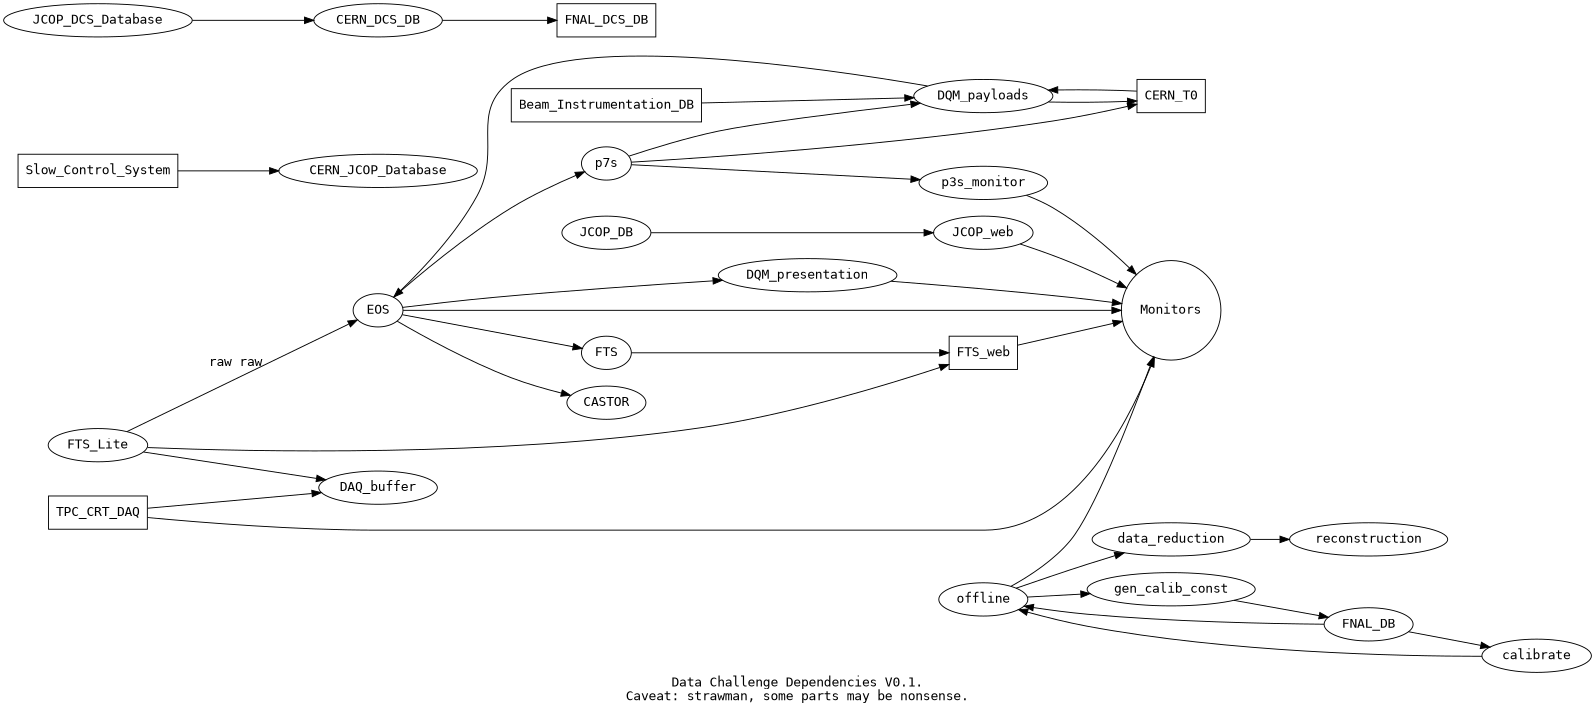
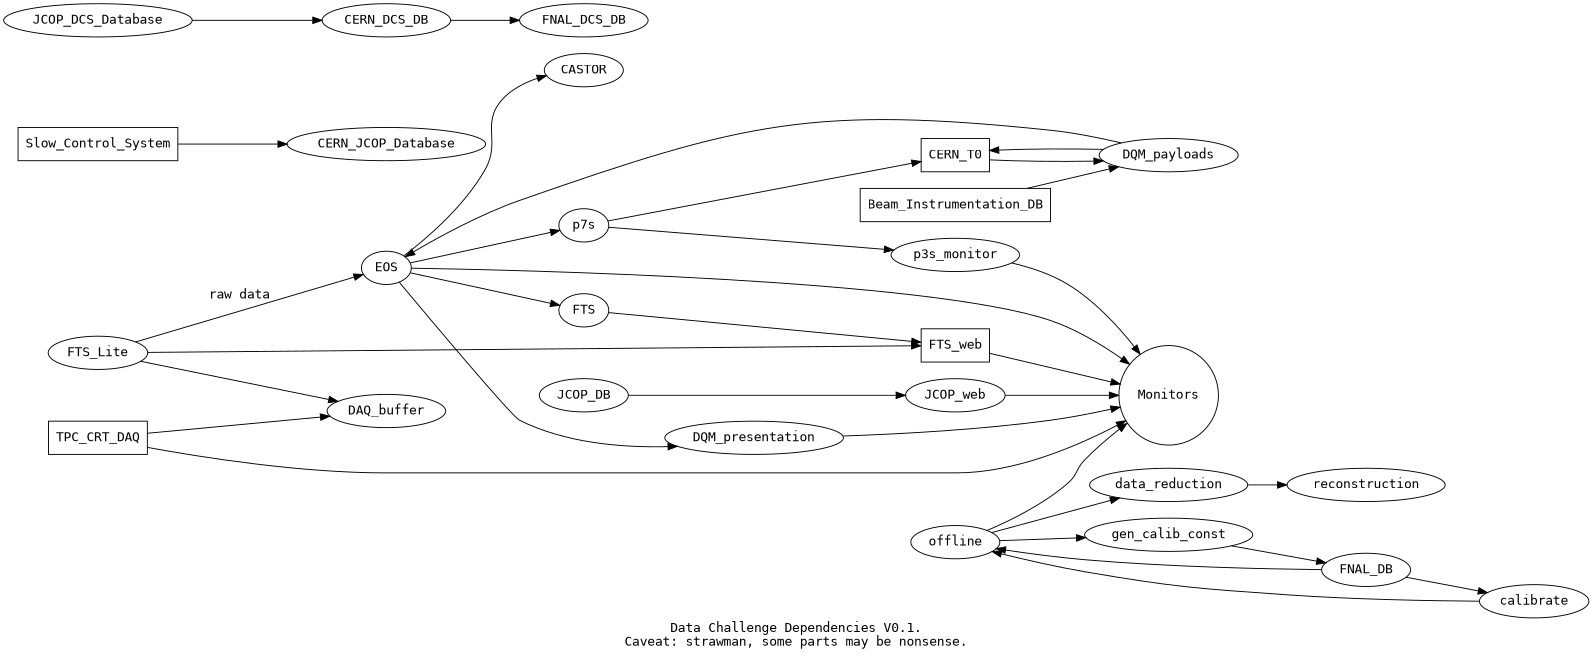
(606, 20) -> (584, 20)
(768, 123) -> none
(236, 363) -> (240, 295)
